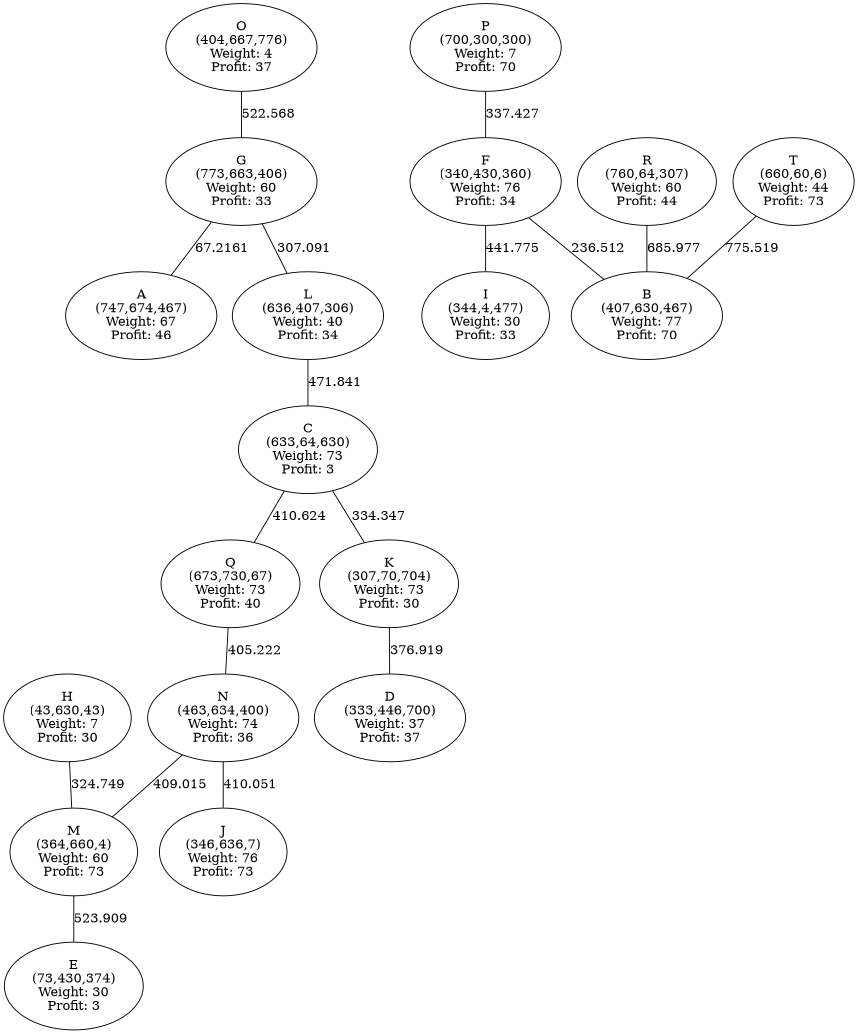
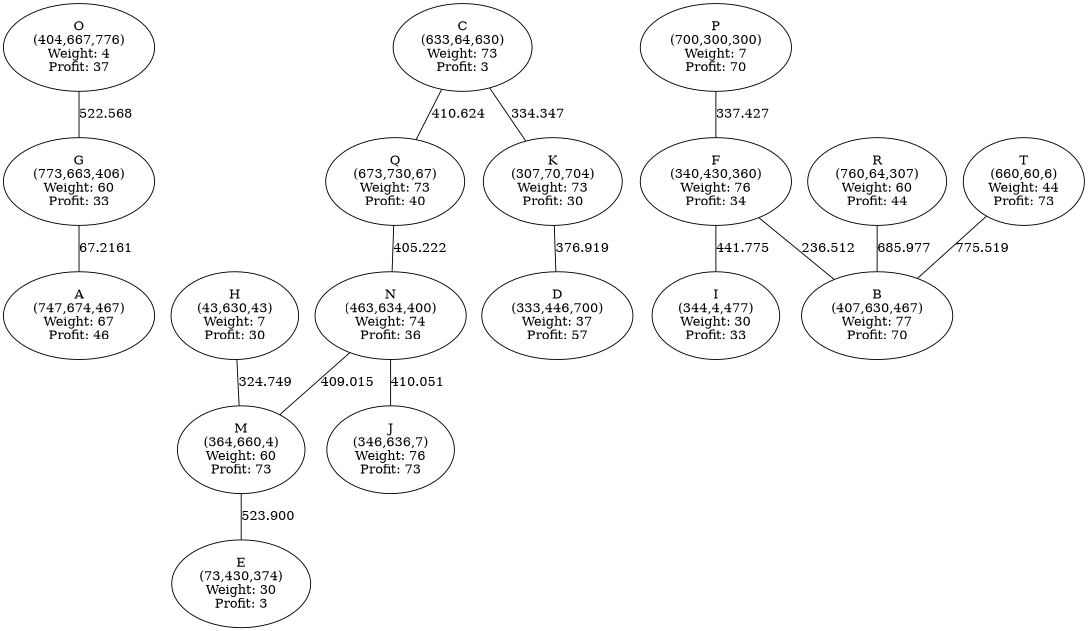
(308, 316) -> none
(390, 718) -> (557, 316)
(101, 919) -> (268, 517)
